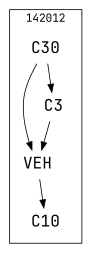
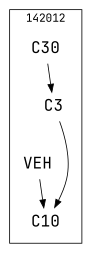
(24, 102) -> none
(47, 132) -> (68, 161)
